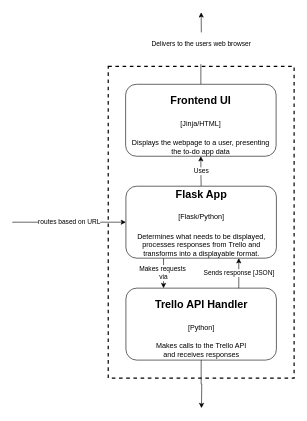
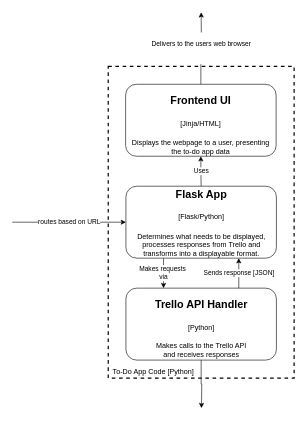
none -> (153, 372)
